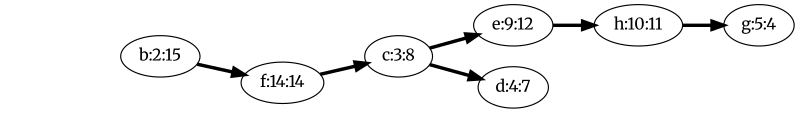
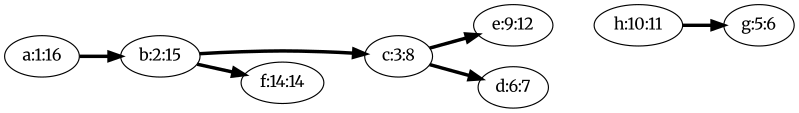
(568, 25) -> none
(759, 25) -> (759, 25)
none -> (42, 56)
(338, 70) -> (277, 51)
(513, 87) -> (513, 87)
